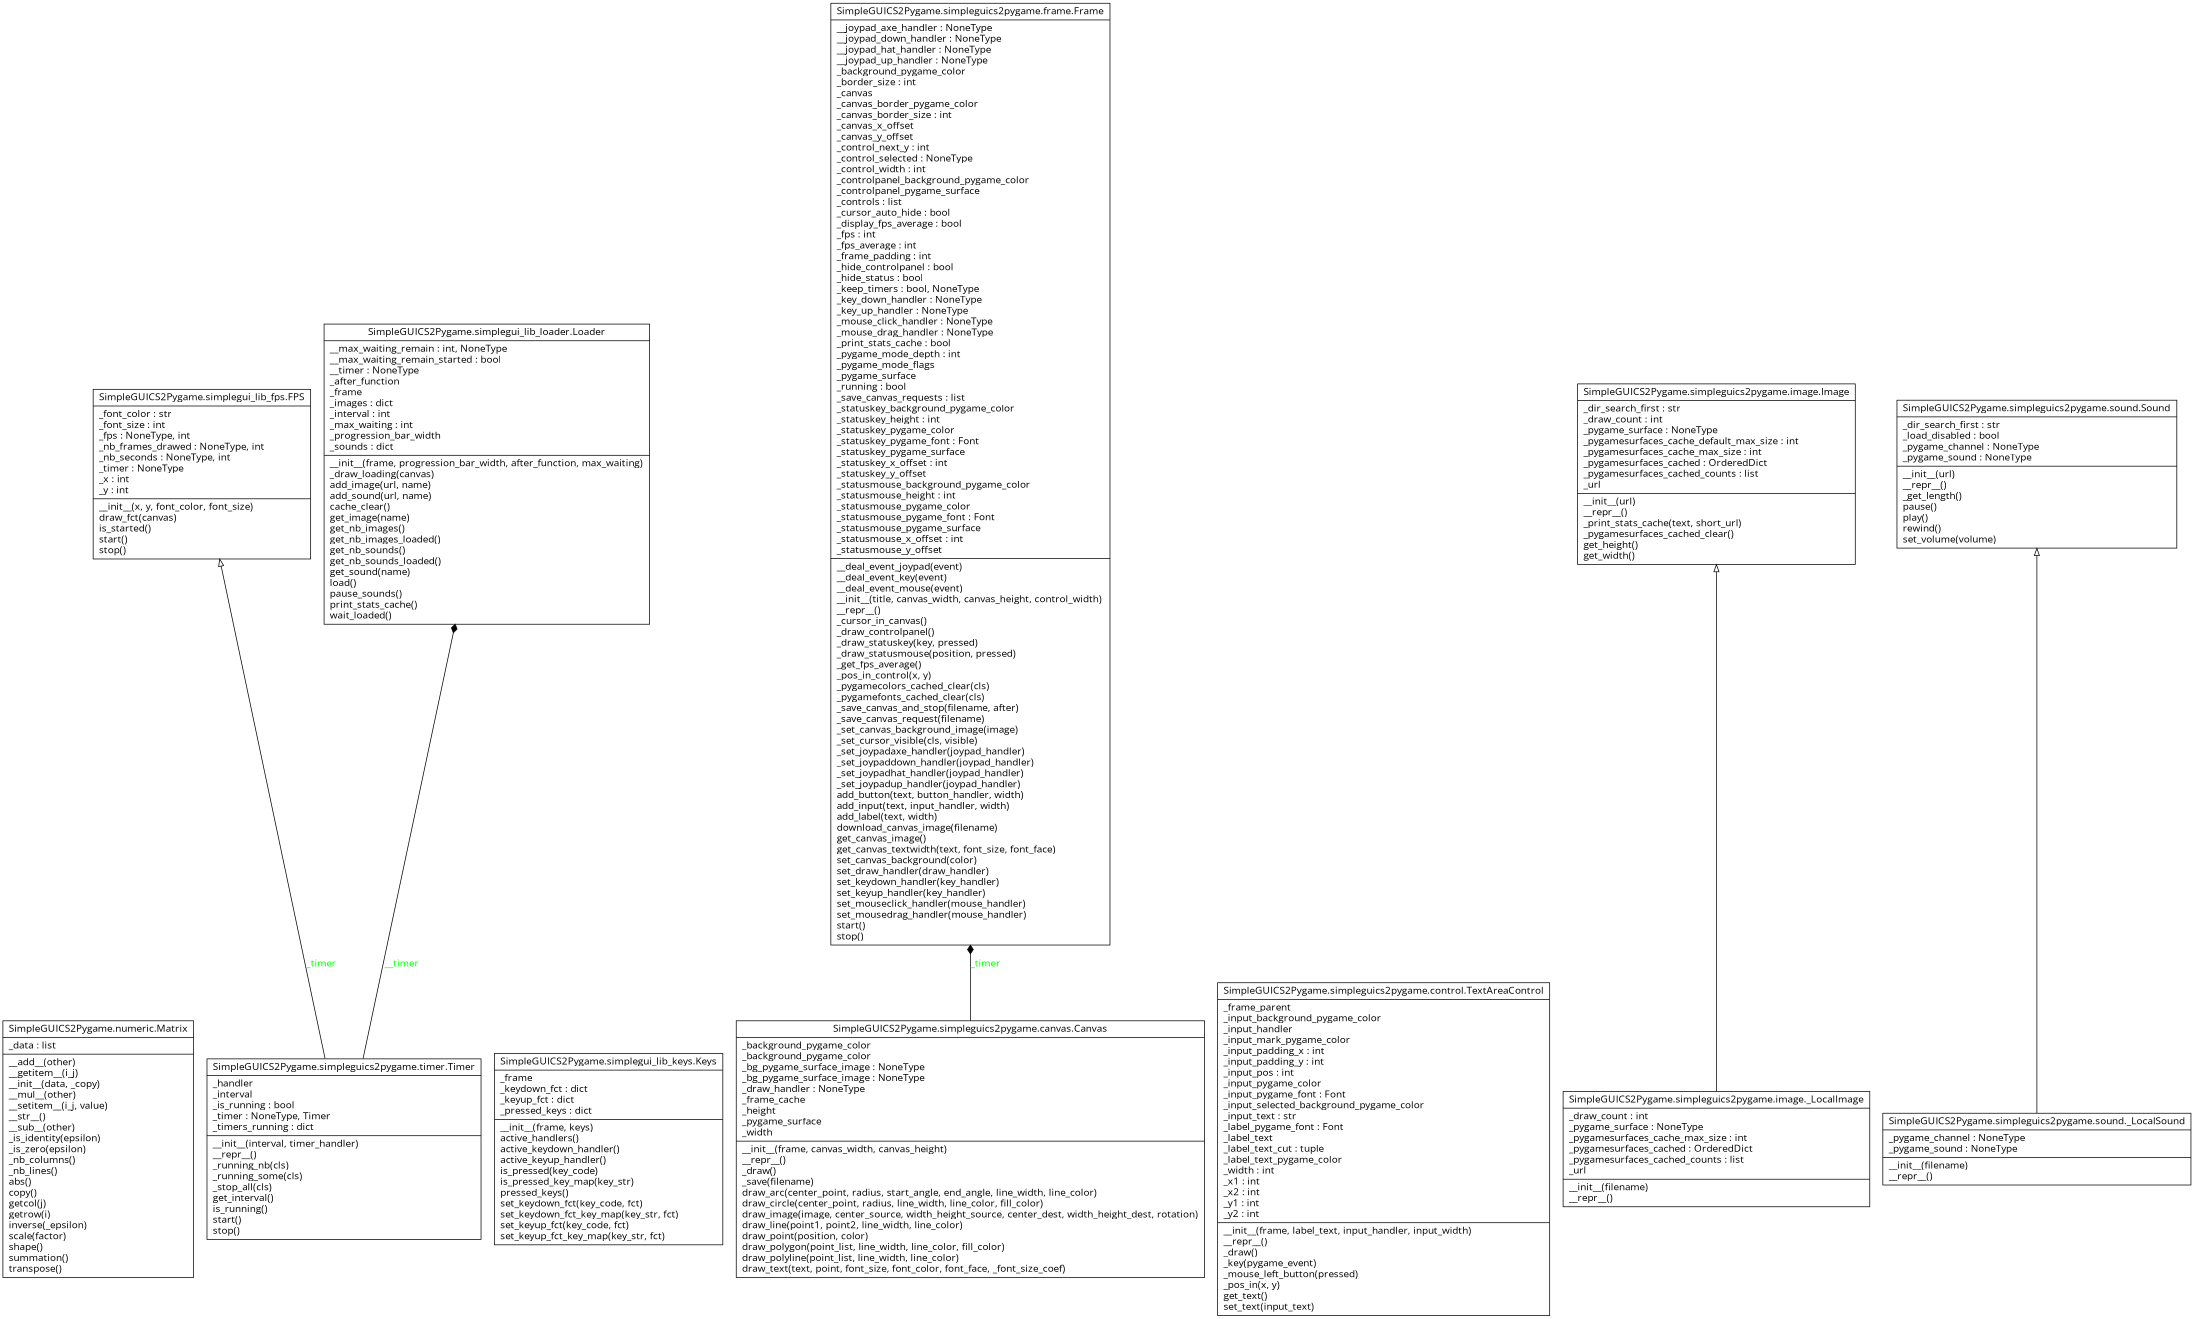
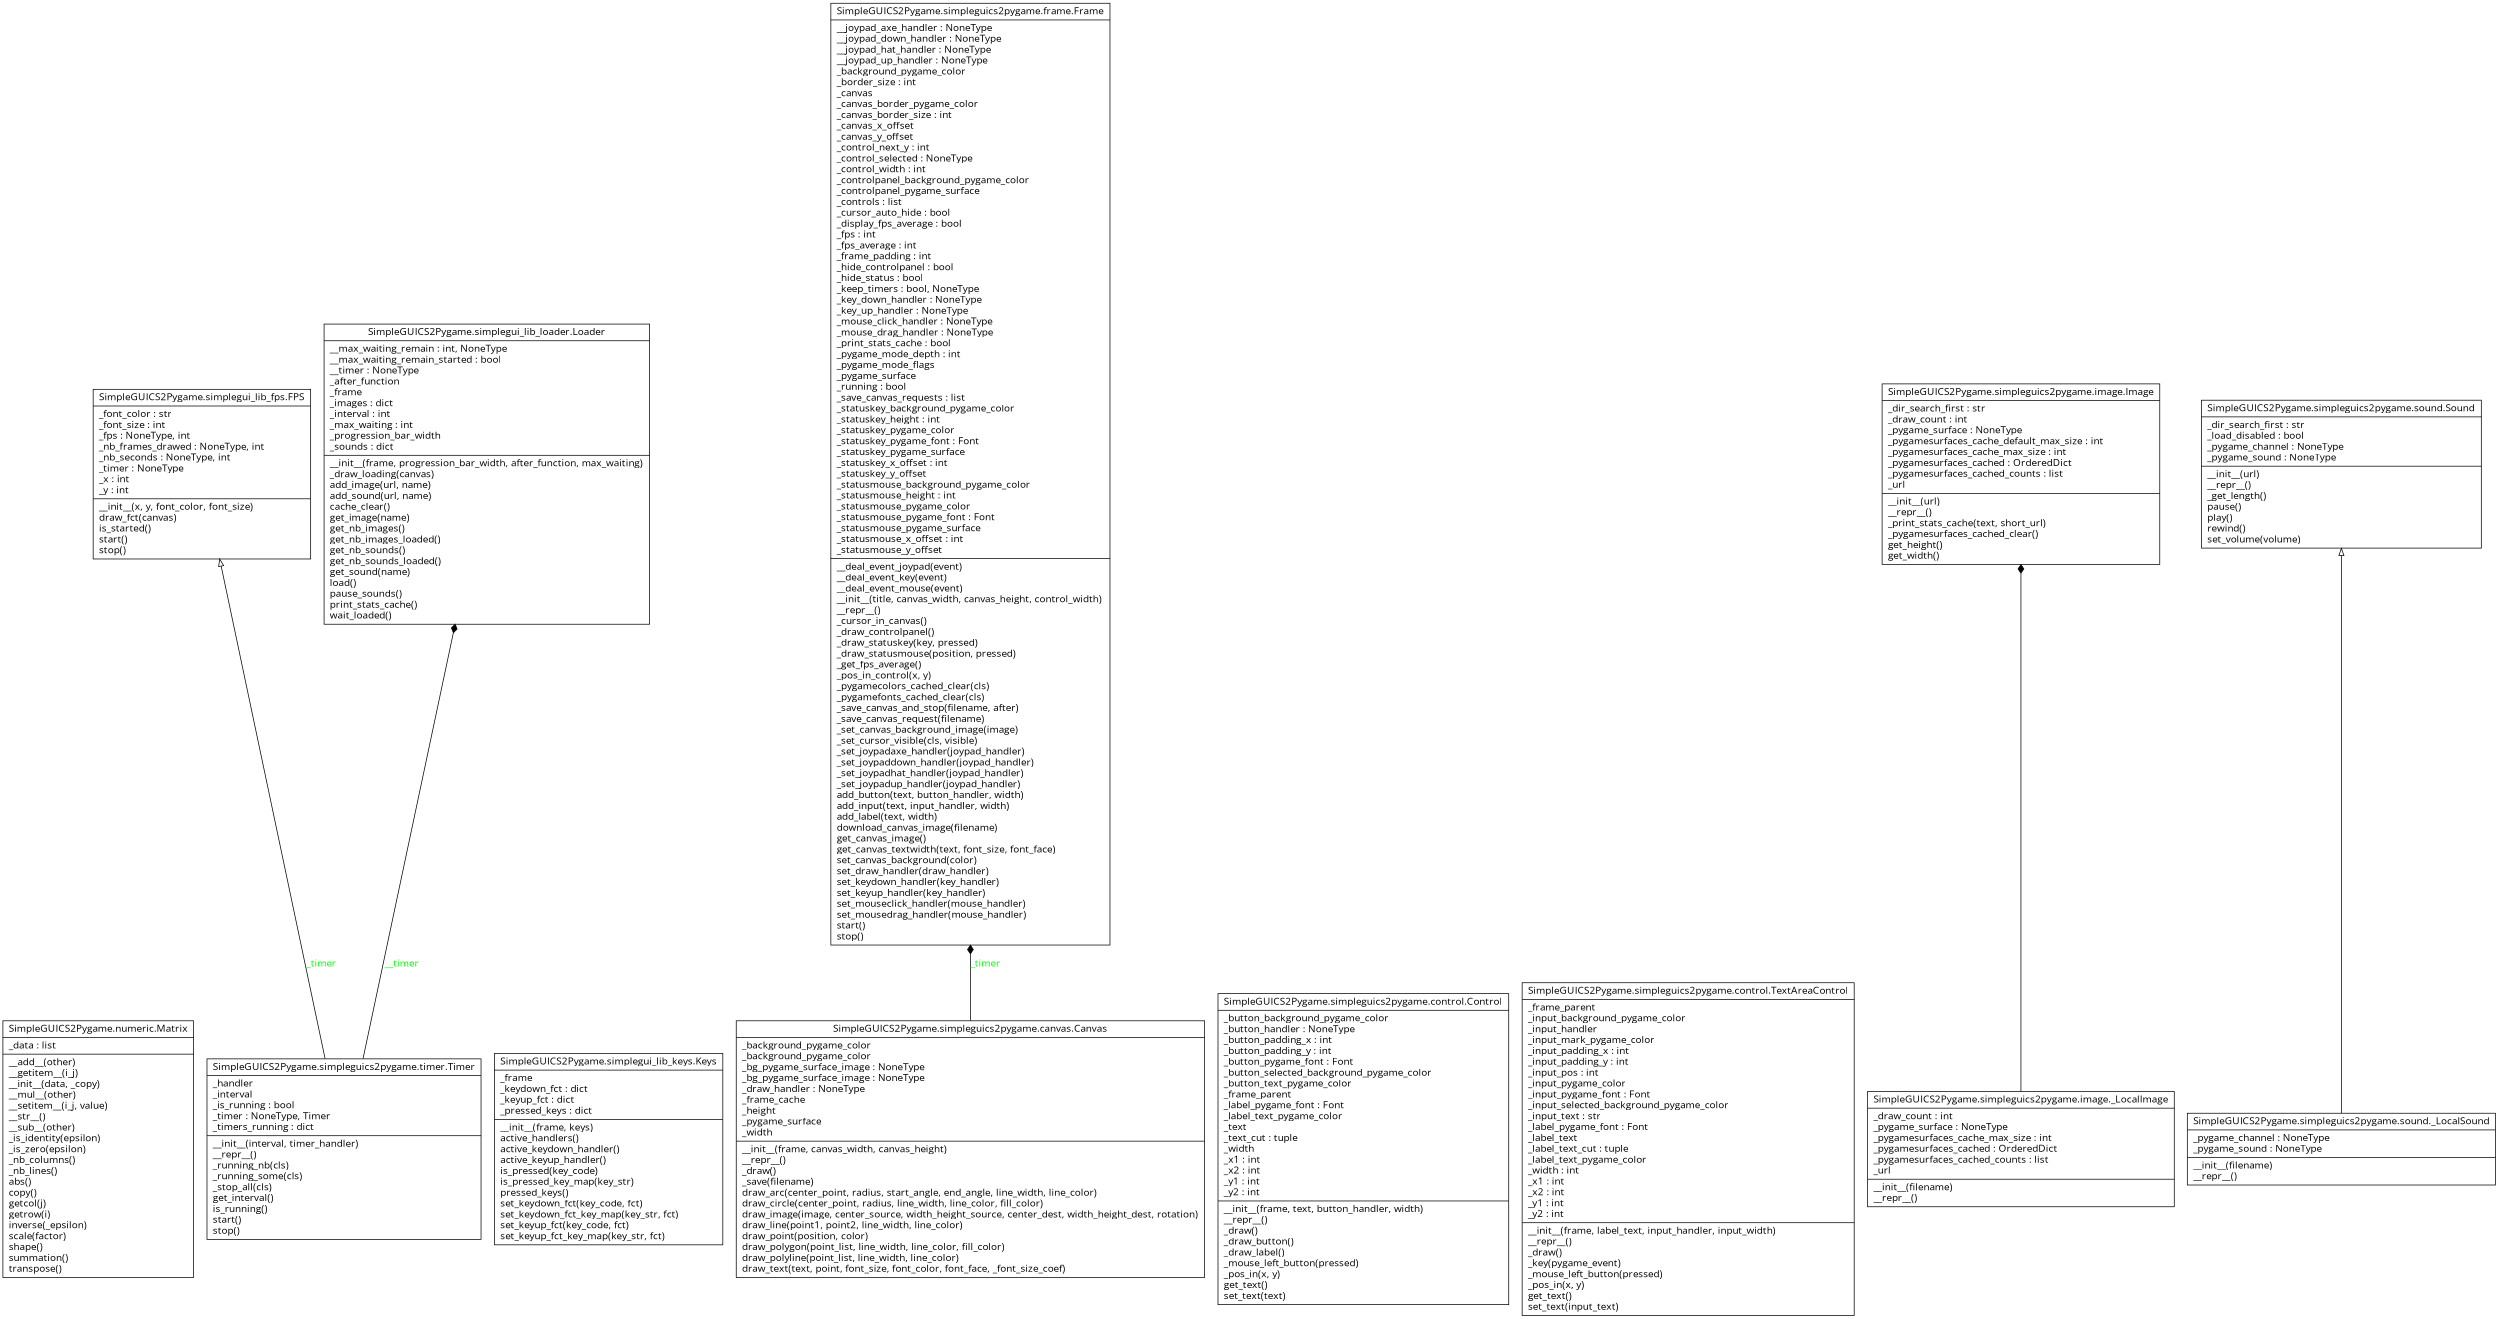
(1716, 832) -> (2021, 832)
none -> (1363, 1149)
